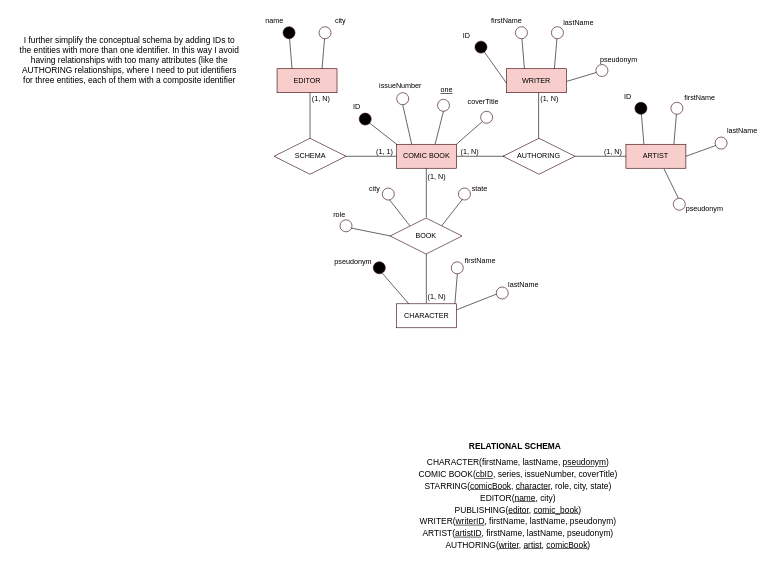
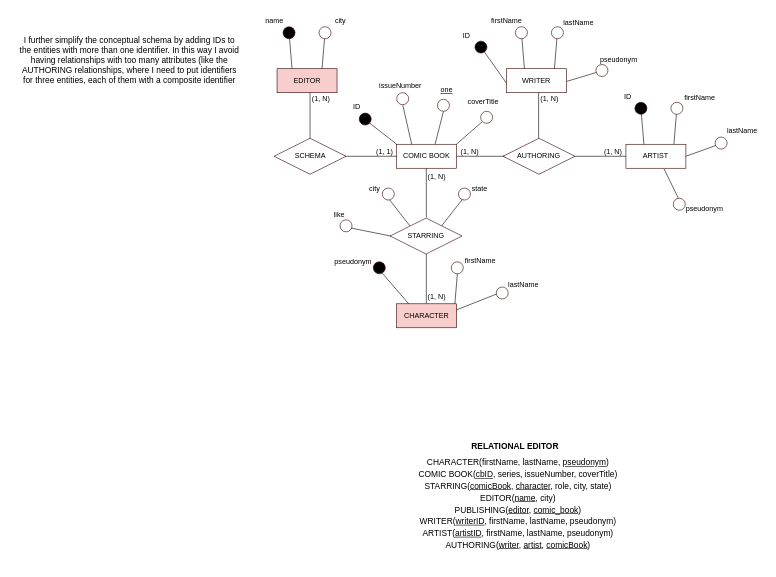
(537, 81) -> (537, 81)
(427, 156) -> (427, 156)
(656, 156) -> (656, 156)
(340, 215) -> (340, 215)
(426, 236) -> (426, 236)
(427, 316) -> (427, 316)
(515, 446) -> (515, 446)
